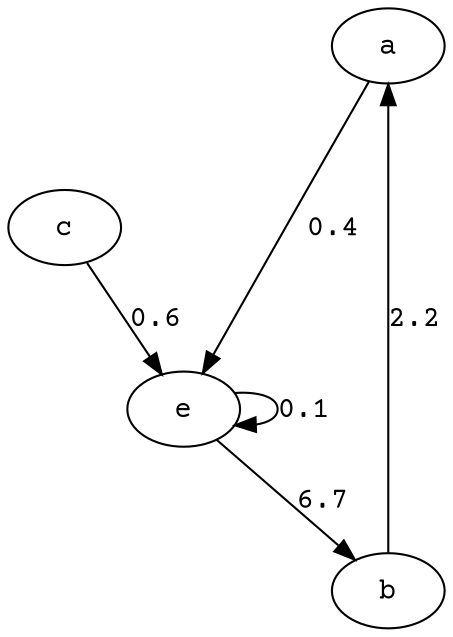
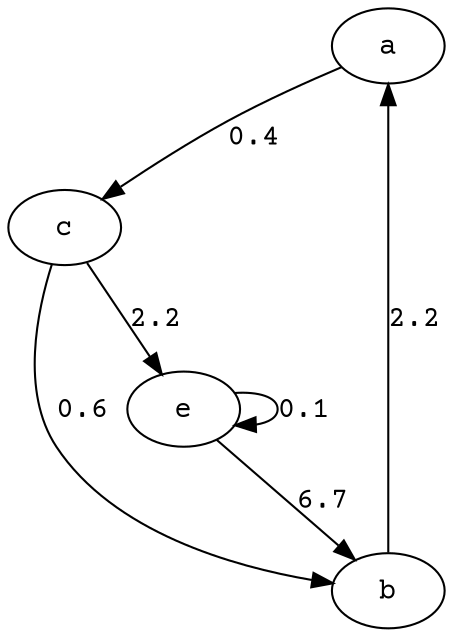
(291, 218) -> (228, 121)
(156, 318) -> (156, 318)
none -> (92, 487)
